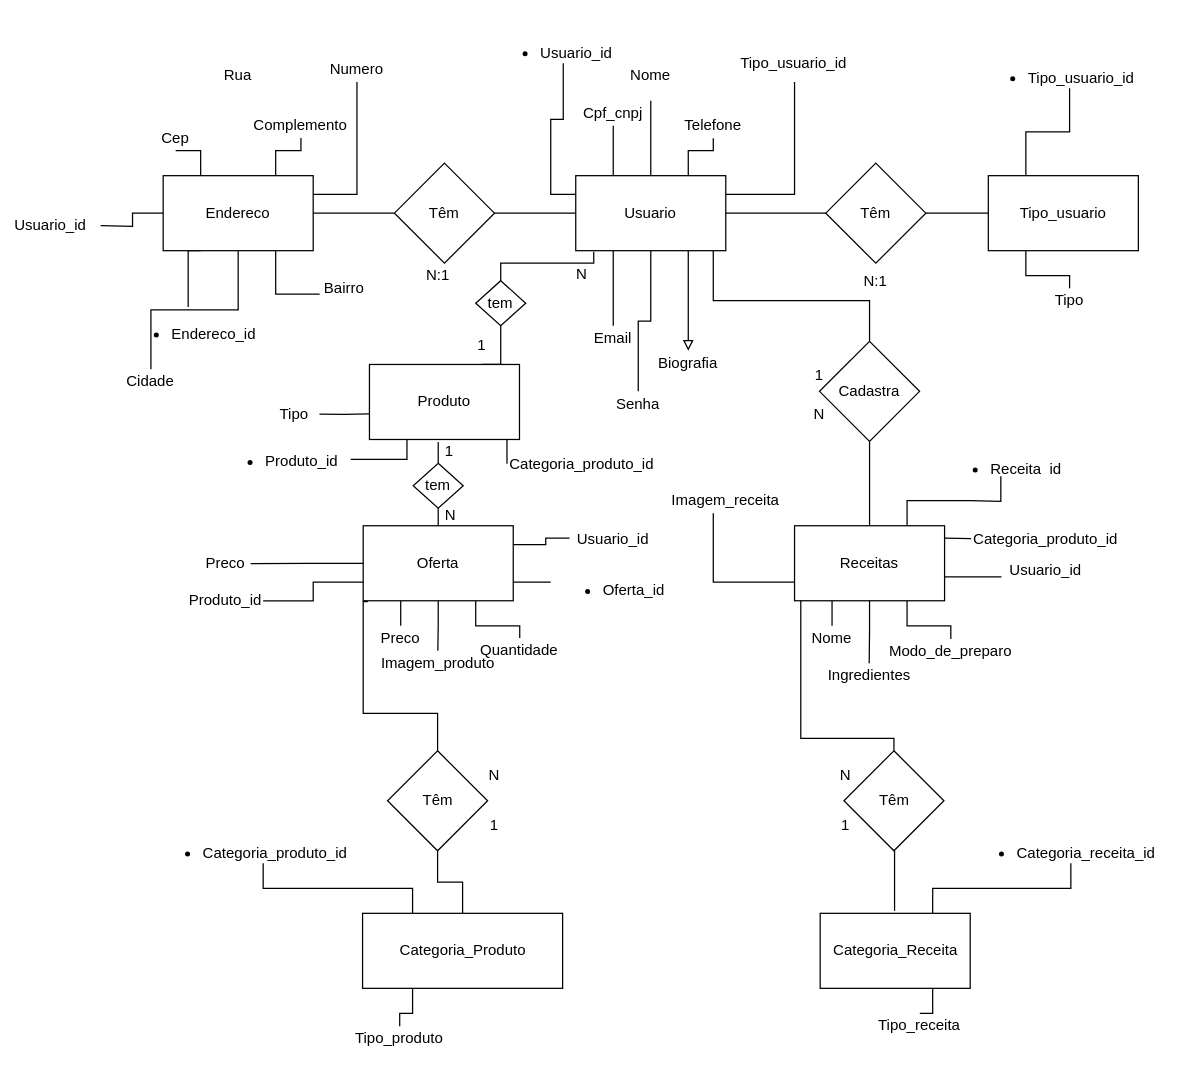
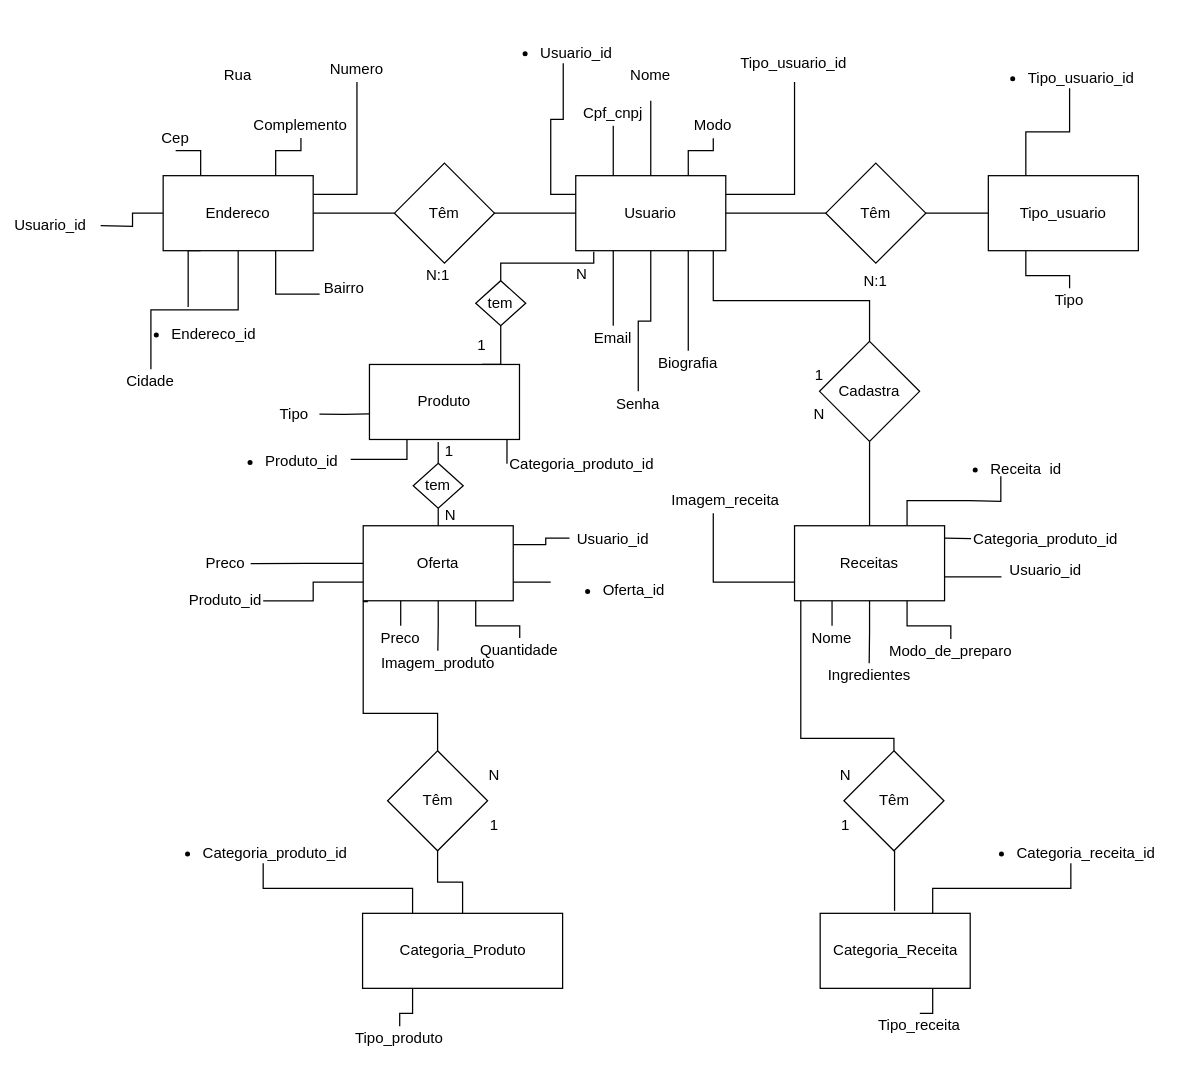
(713, 126) -> (713, 126)
(688, 339) -> (688, 343)
